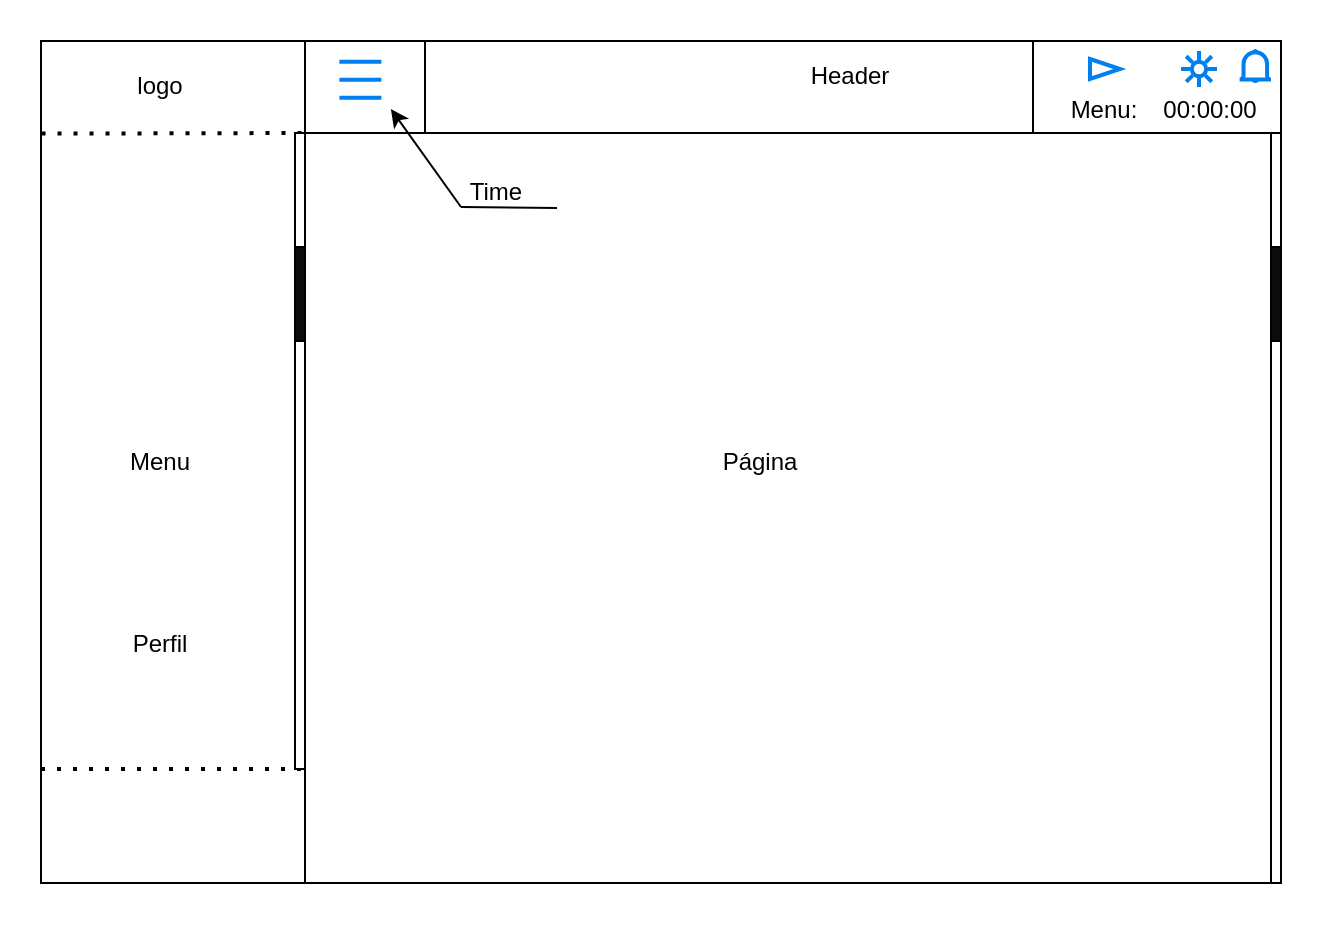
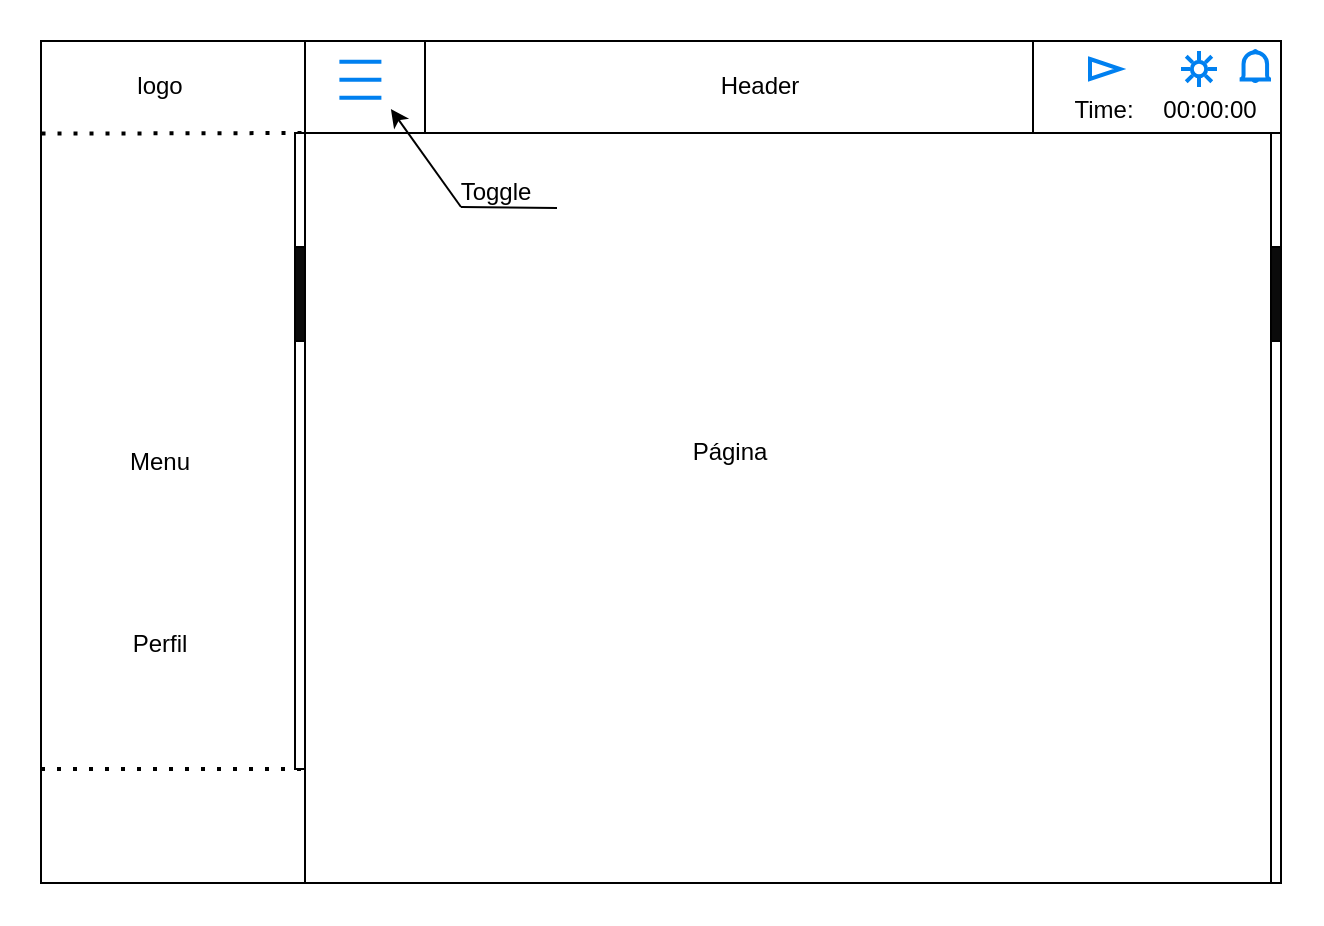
(851, 77) -> (761, 87)
(1105, 111) -> (1105, 111)
(497, 193) -> (497, 193)
(761, 462) -> (731, 452)
